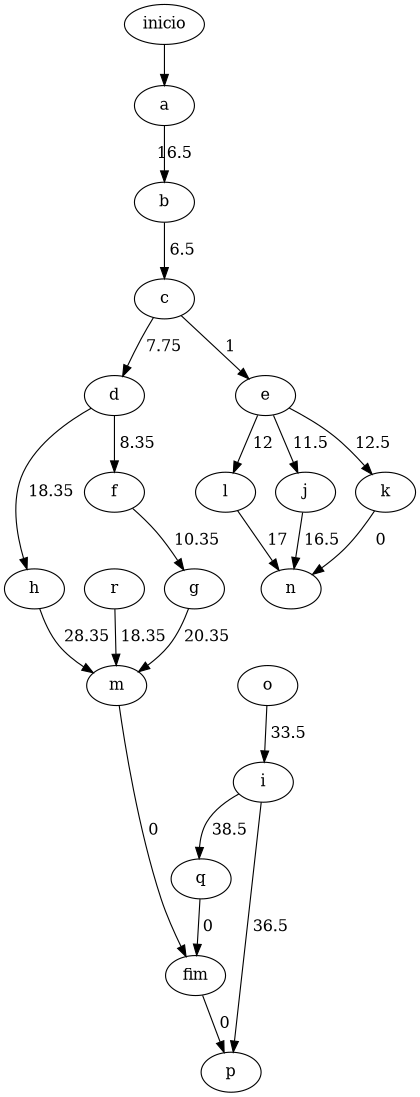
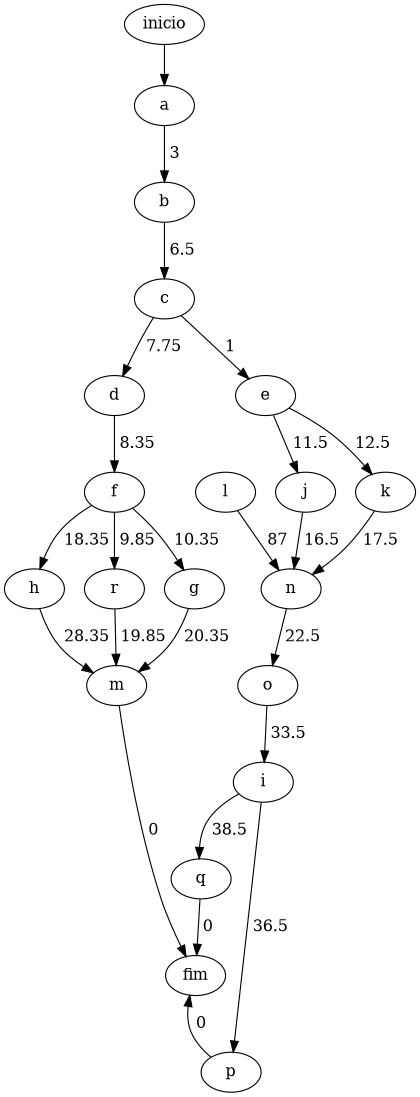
(172, 154) -> (172, 154)
(248, 439) -> none
(25, 469) -> (63, 528)
none -> (114, 535)
(275, 541) -> (275, 541)
(378, 541) -> (378, 541)
none -> (281, 632)
(141, 637) -> (141, 637)
(211, 1019) -> (192, 1035)
